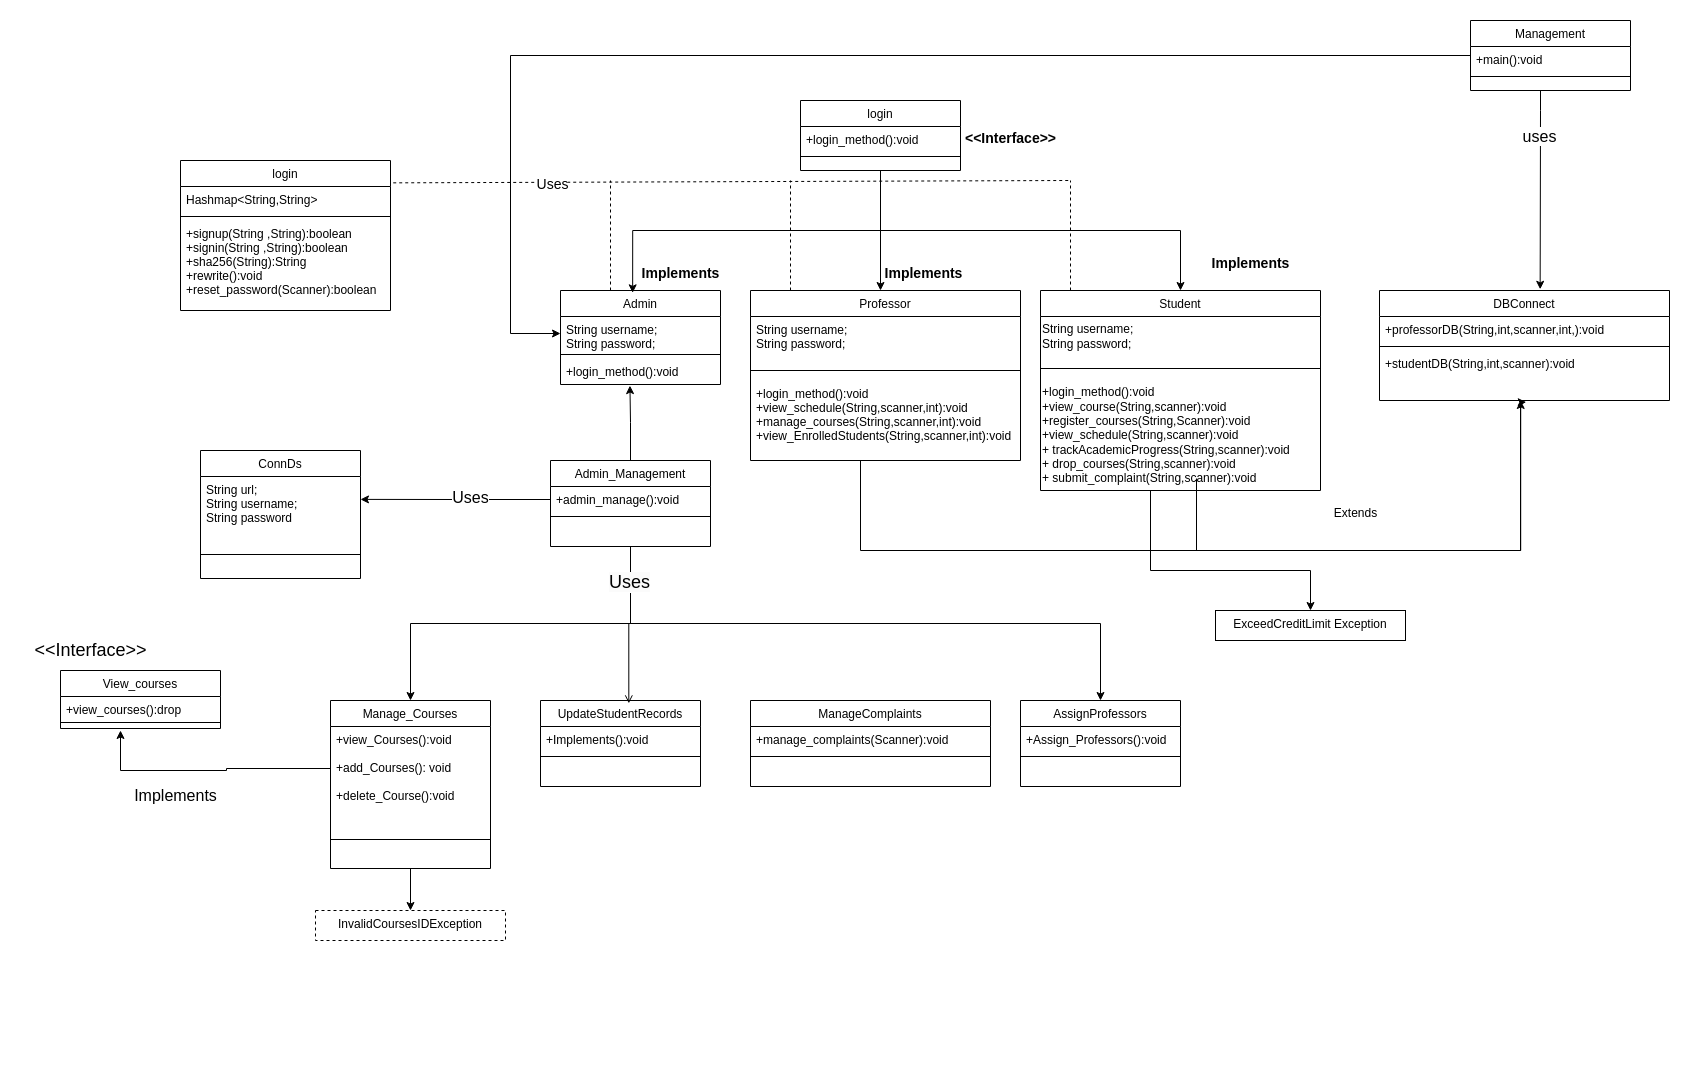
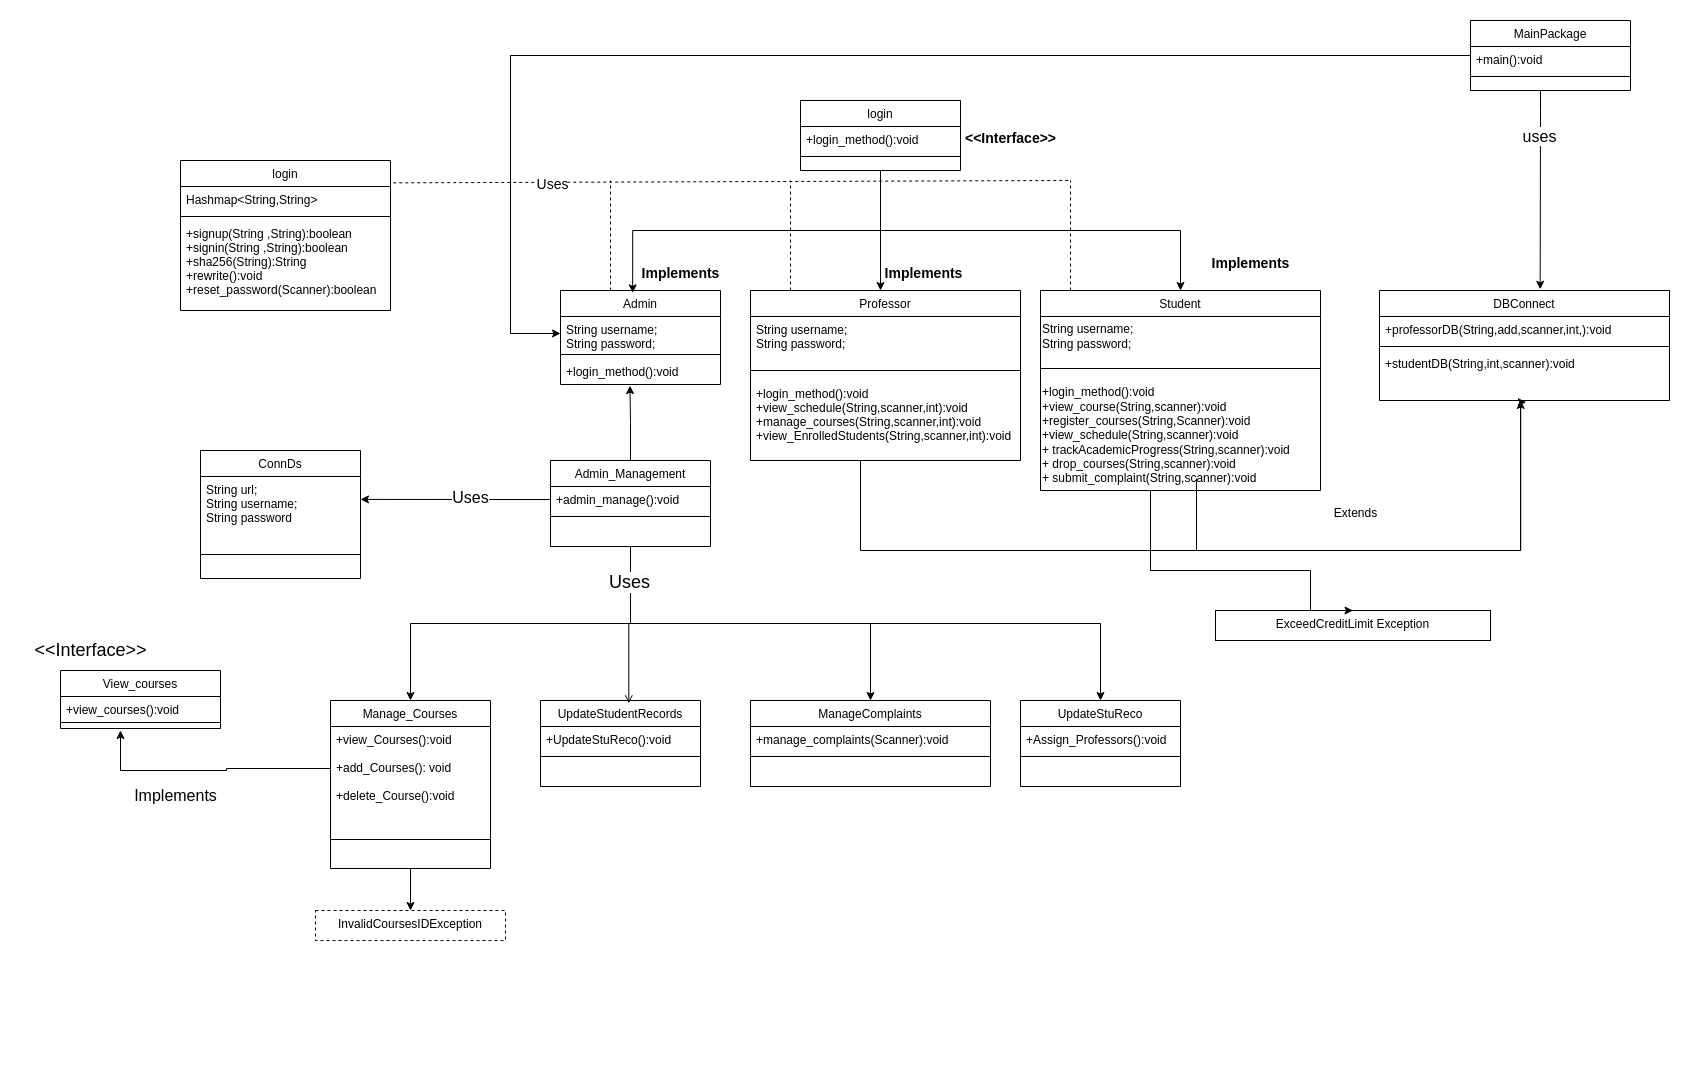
(1550, 34) -> (1550, 34)
(1512, 330) -> (1514, 330)
(1311, 626) -> (1353, 626)
none -> (871, 659)
(130, 710) -> (129, 710)
(1100, 714) -> (1100, 714)
(602, 740) -> (613, 740)
